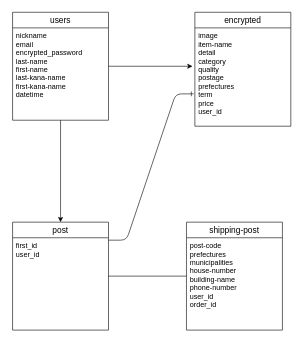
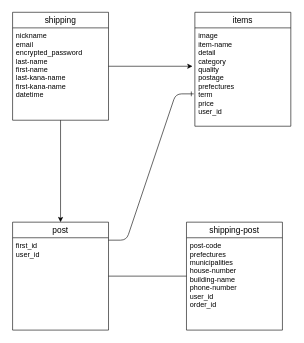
(60, 21) -> (60, 21)
(242, 21) -> (242, 21)
